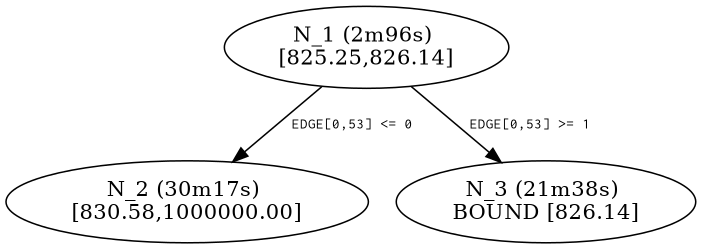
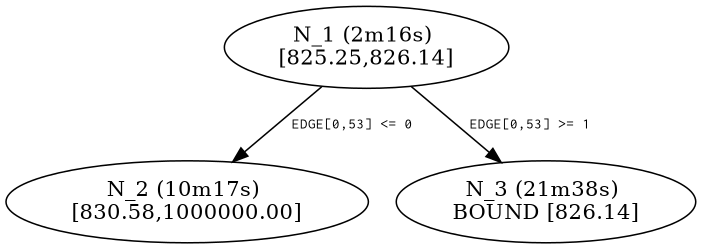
(367, 47) -> (367, 47)
(187, 202) -> (187, 202)
